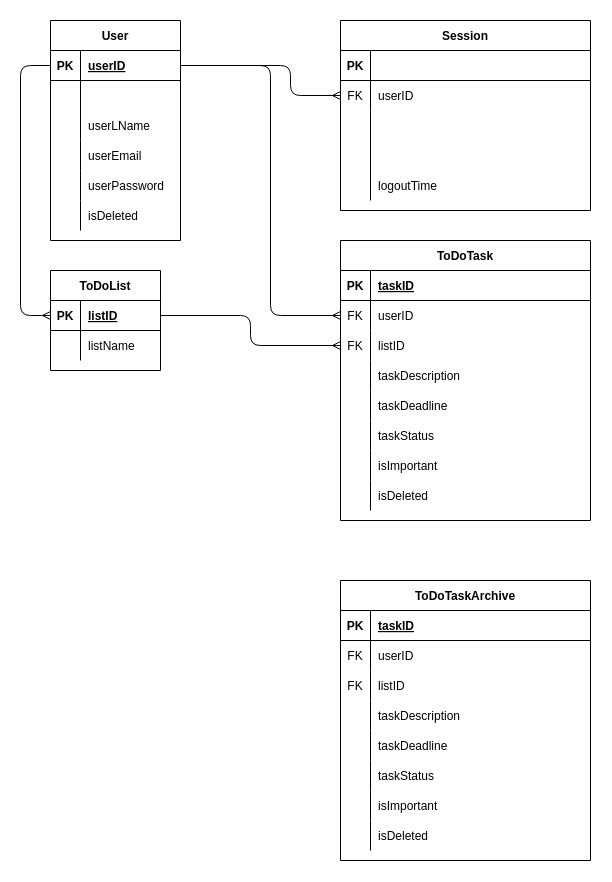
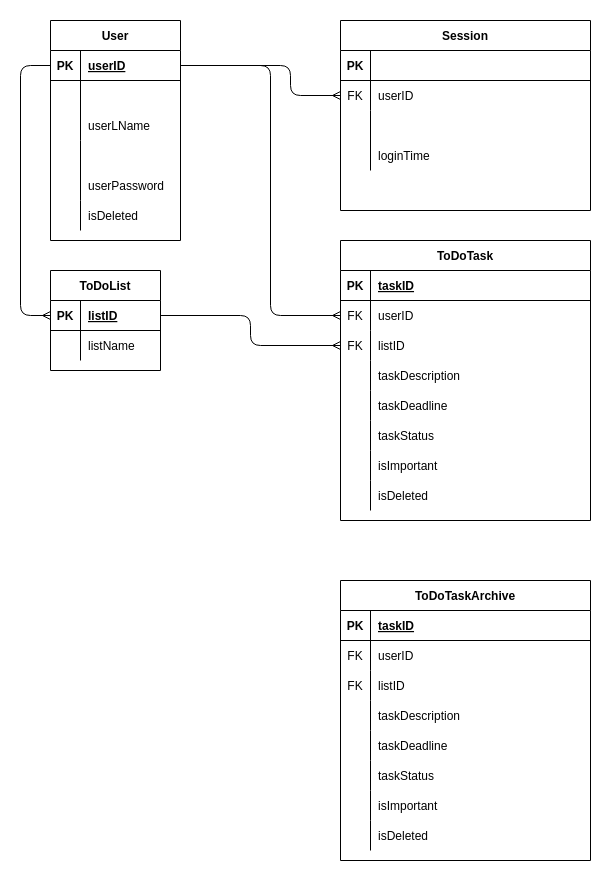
(131, 156) -> none
none -> (481, 156)
(481, 186) -> none
